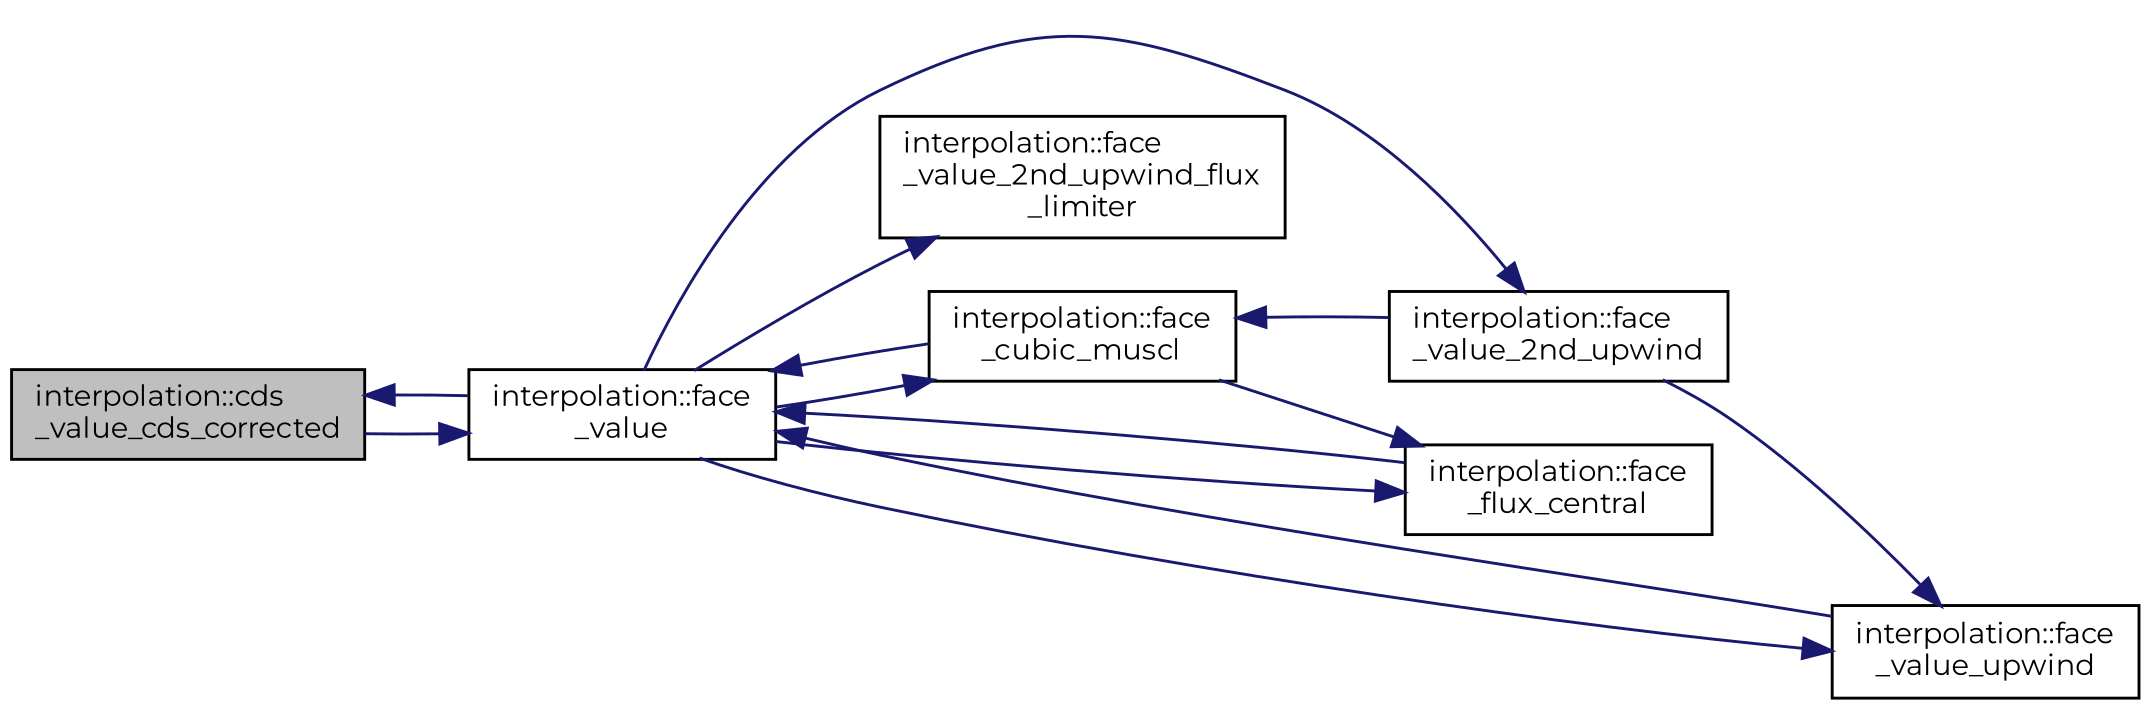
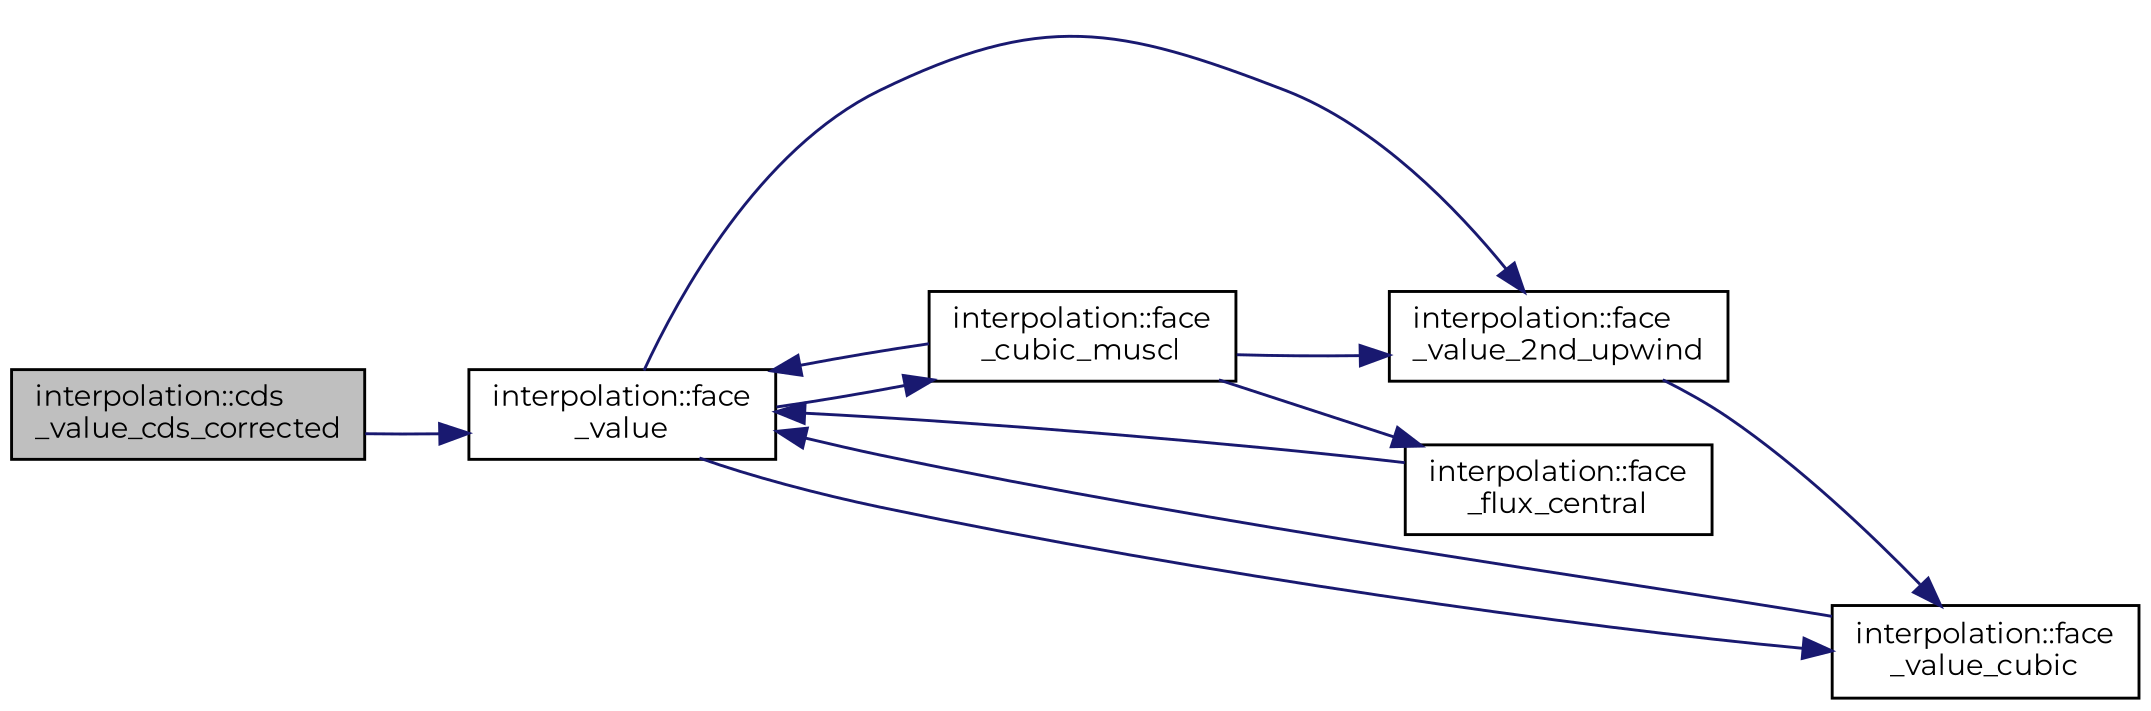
(1083, 177) -> none
(1328, 317) -> (1298, 356)
(432, 395) -> none
(1075, 470) -> none
(1986, 652) -> (1986, 652)
